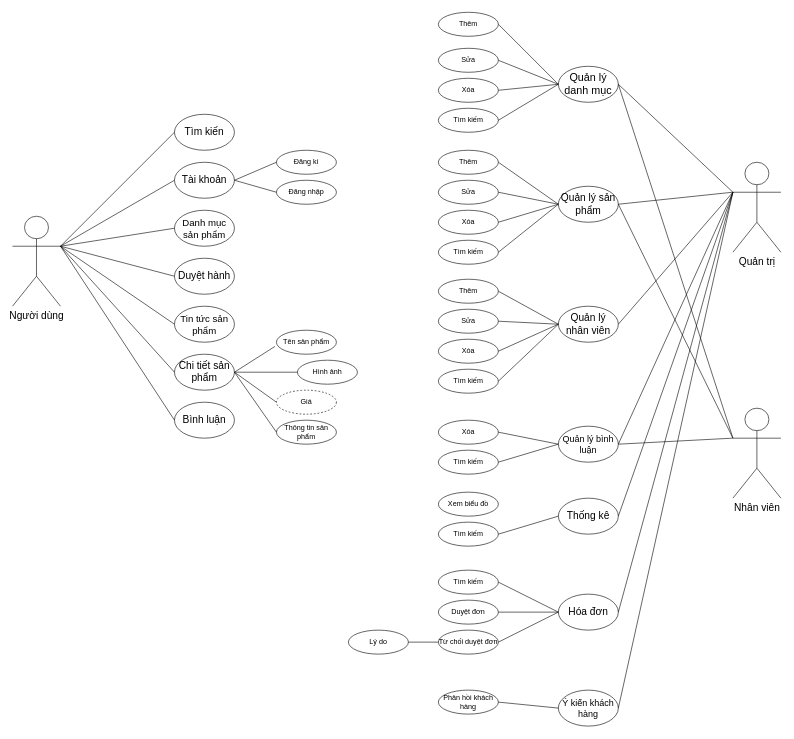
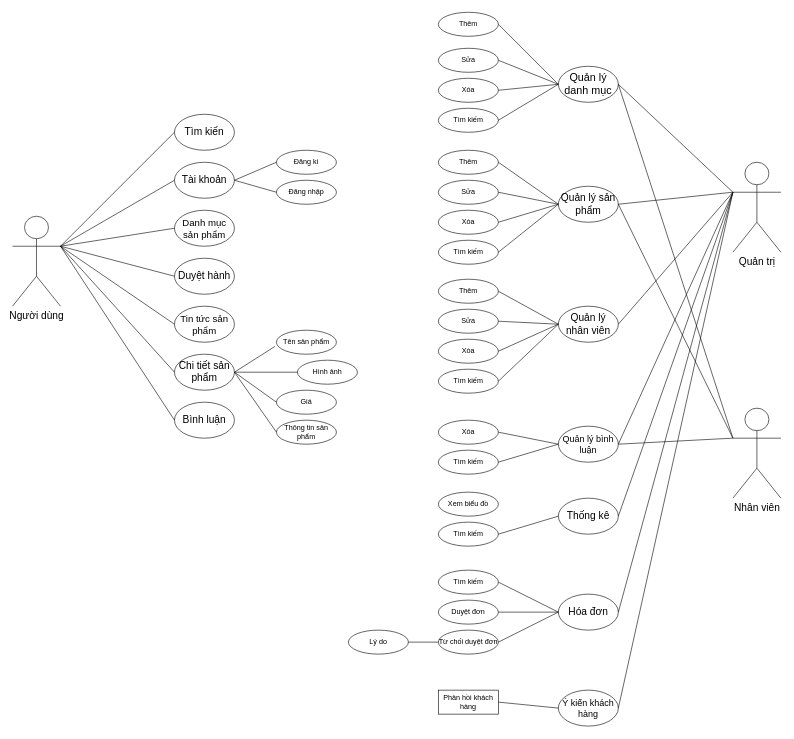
(306, 402) -> (306, 402)
(468, 702) -> (468, 702)
